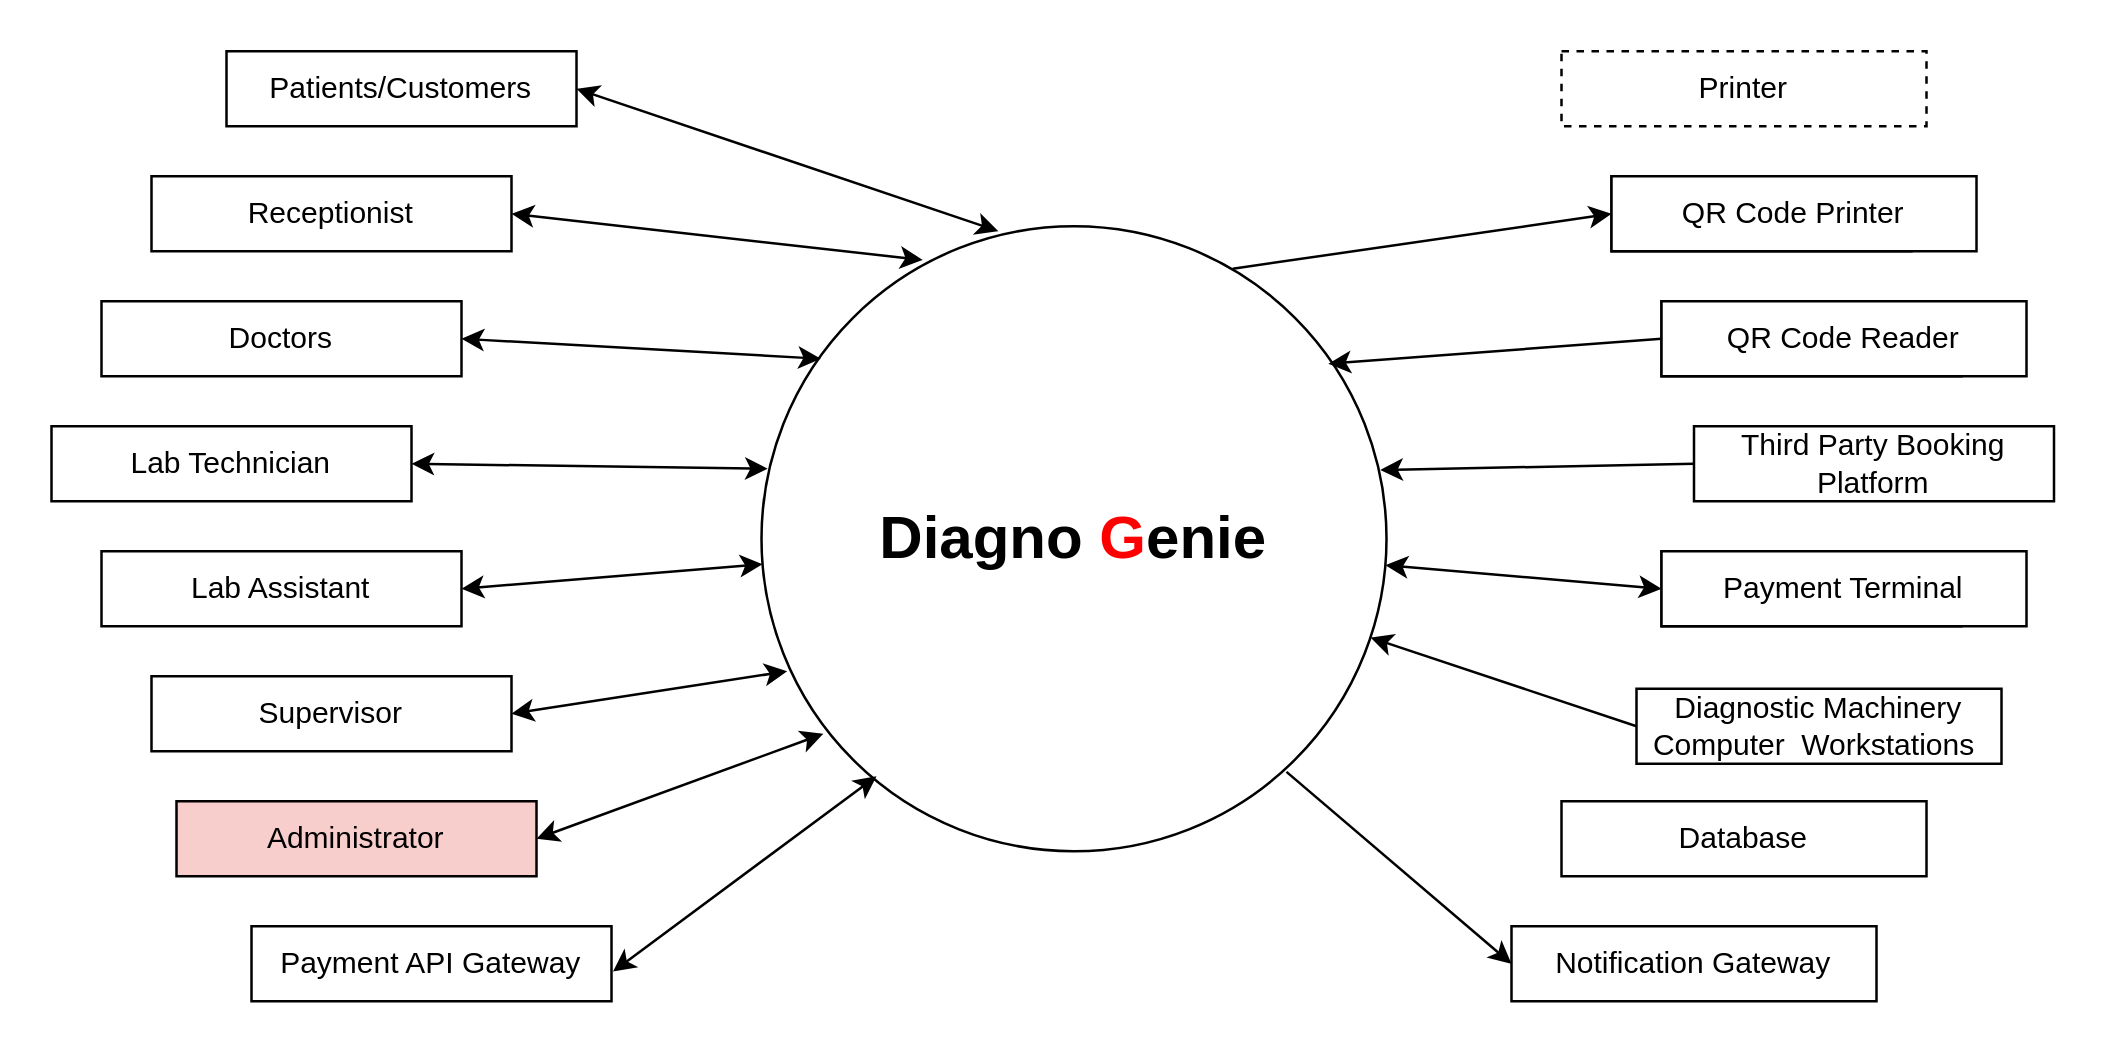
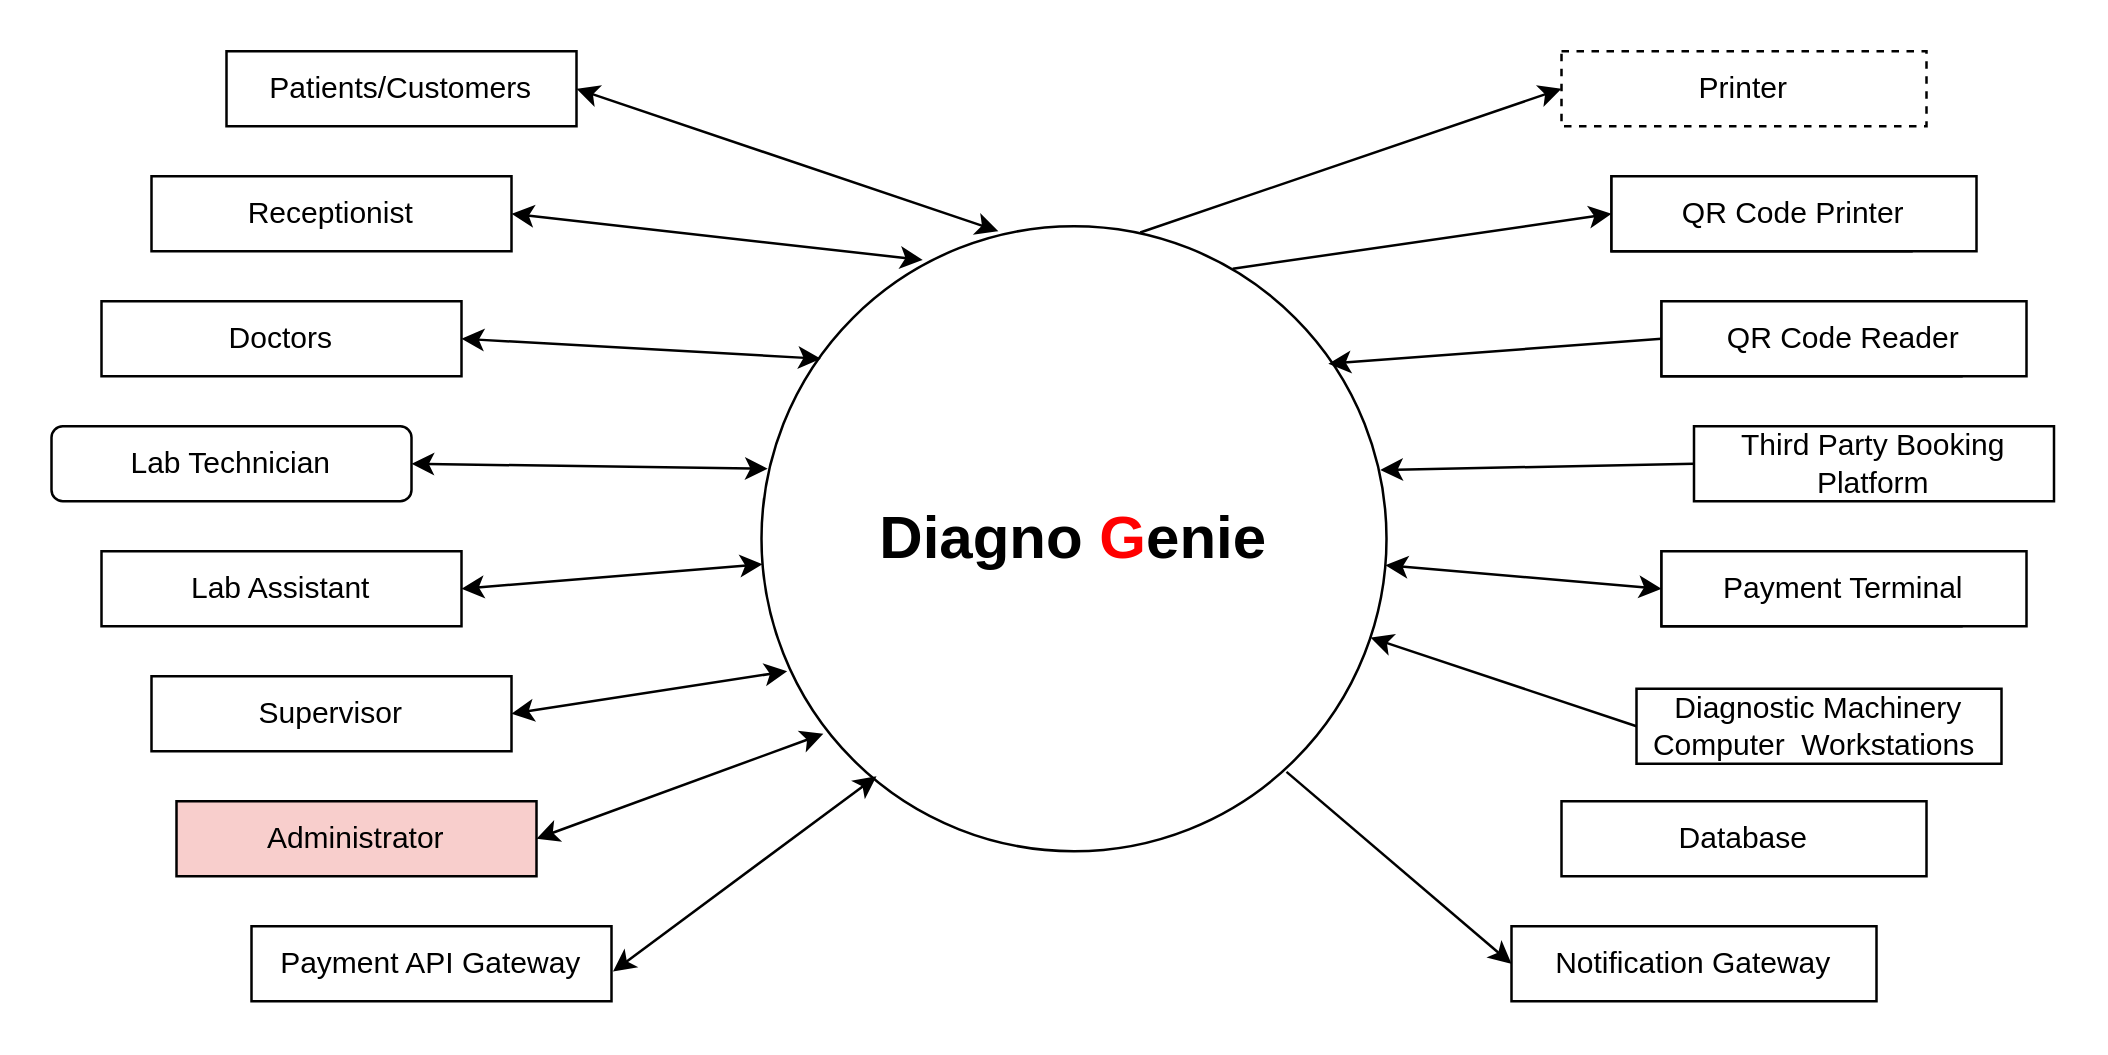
none -> (1343, 163)
(231, 464) -> (231, 464)
